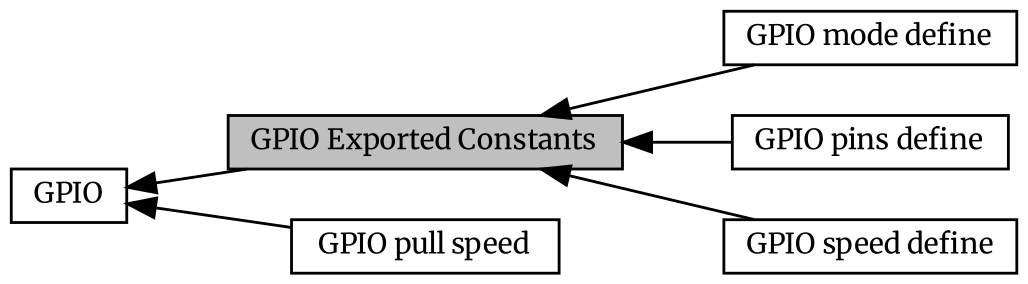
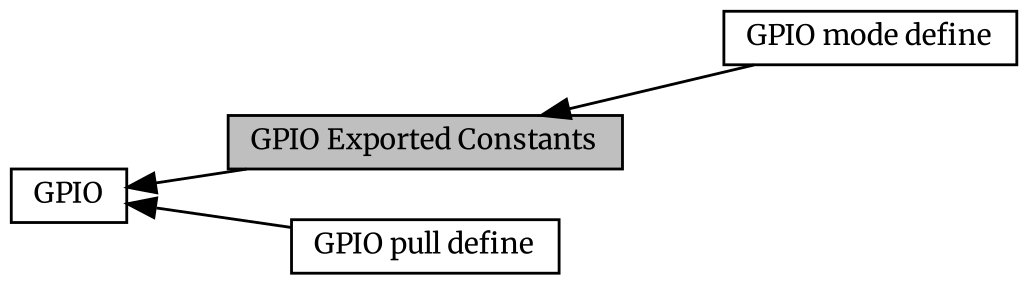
(870, 142) -> none
(425, 246) -> (425, 246)
(870, 246) -> none
